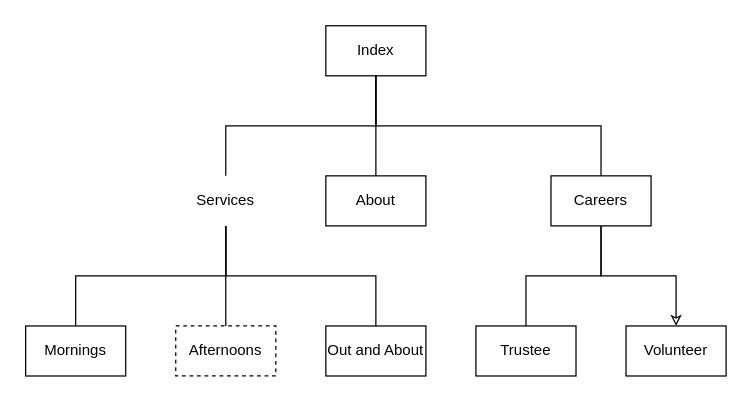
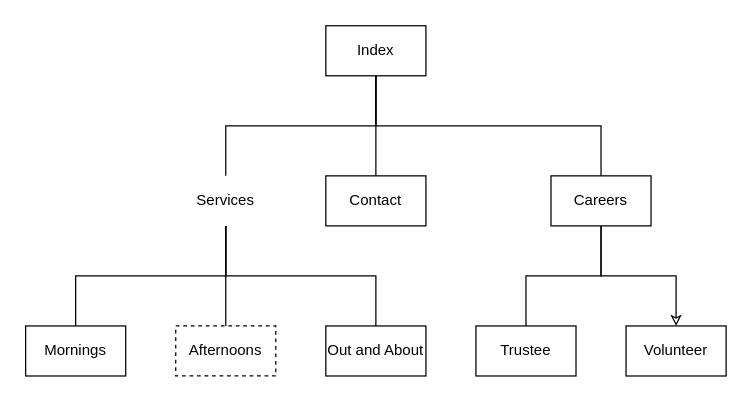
(376, 201) -> (376, 201)
